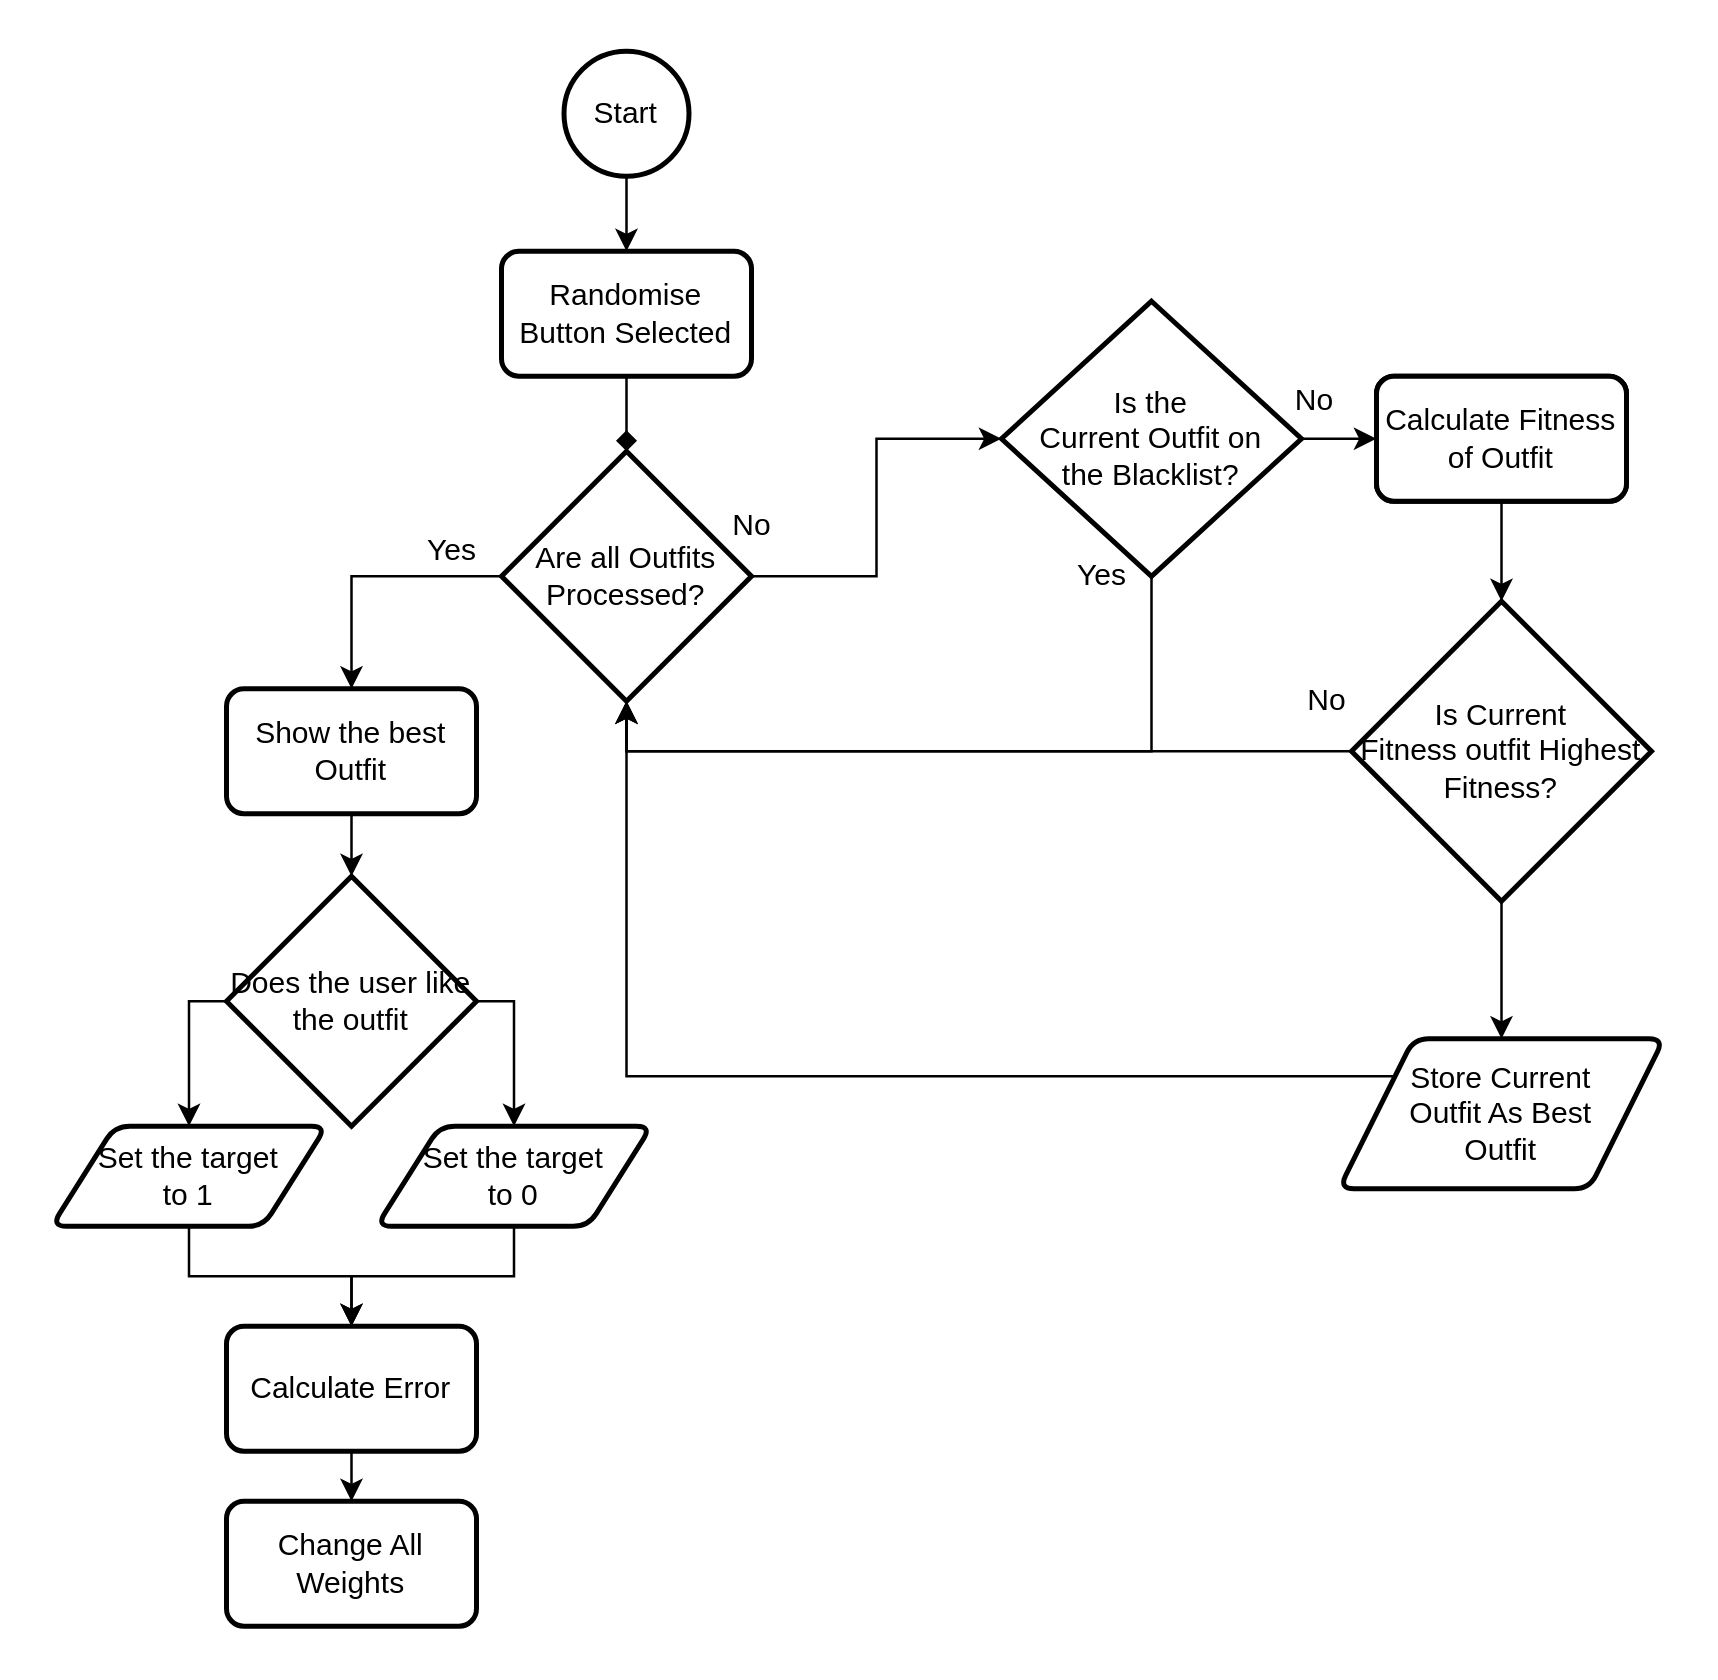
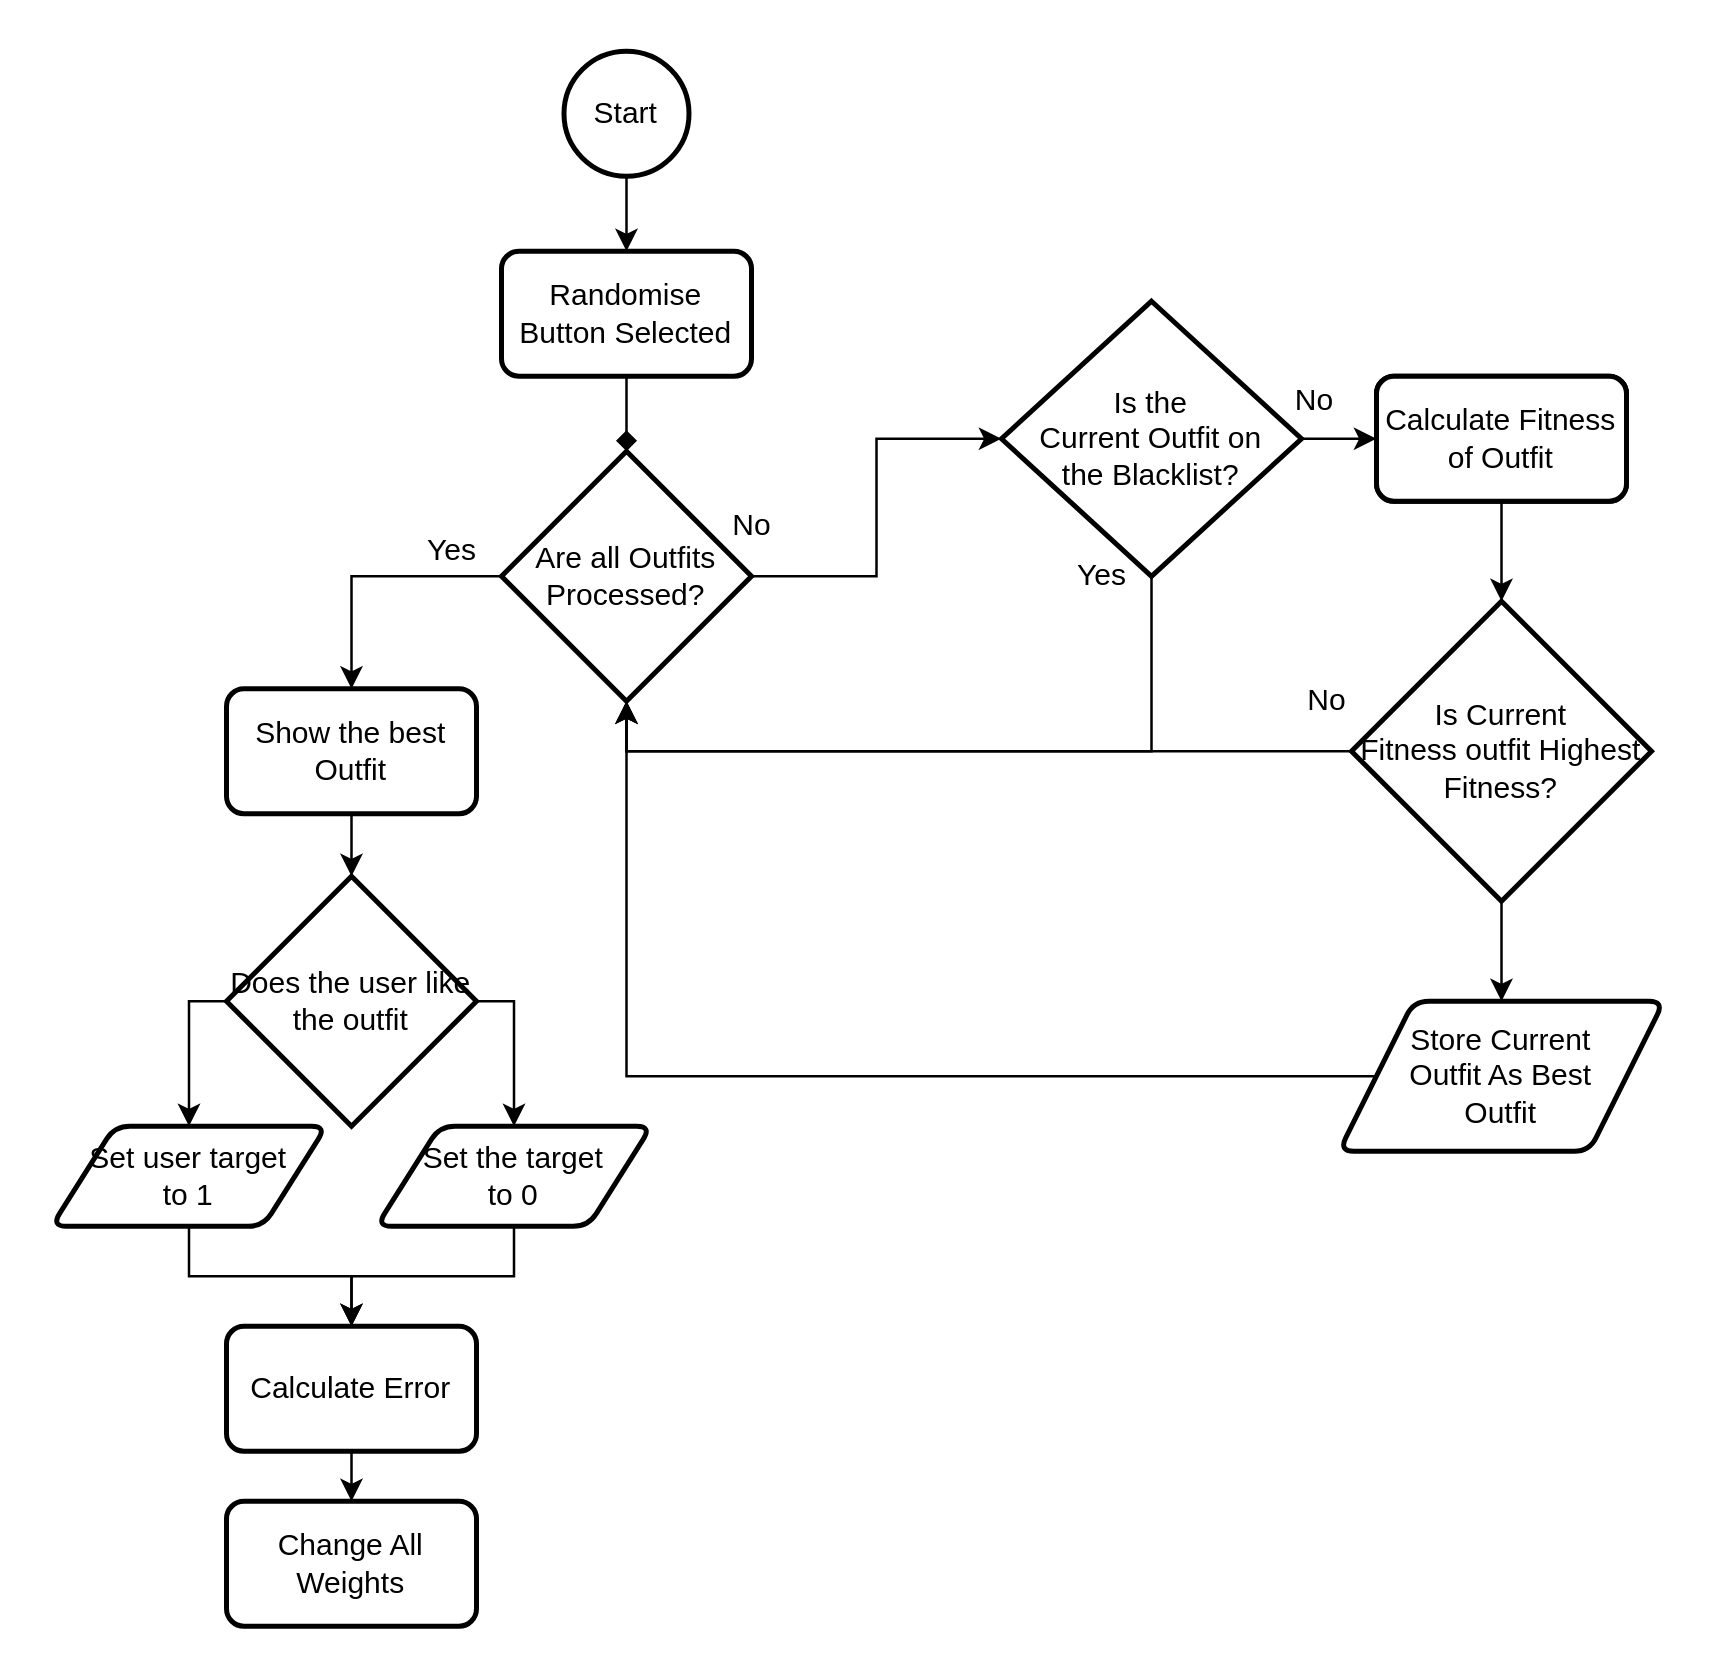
(1501, 1114) -> (1501, 1076)
(189, 1176) -> (189, 1176)
